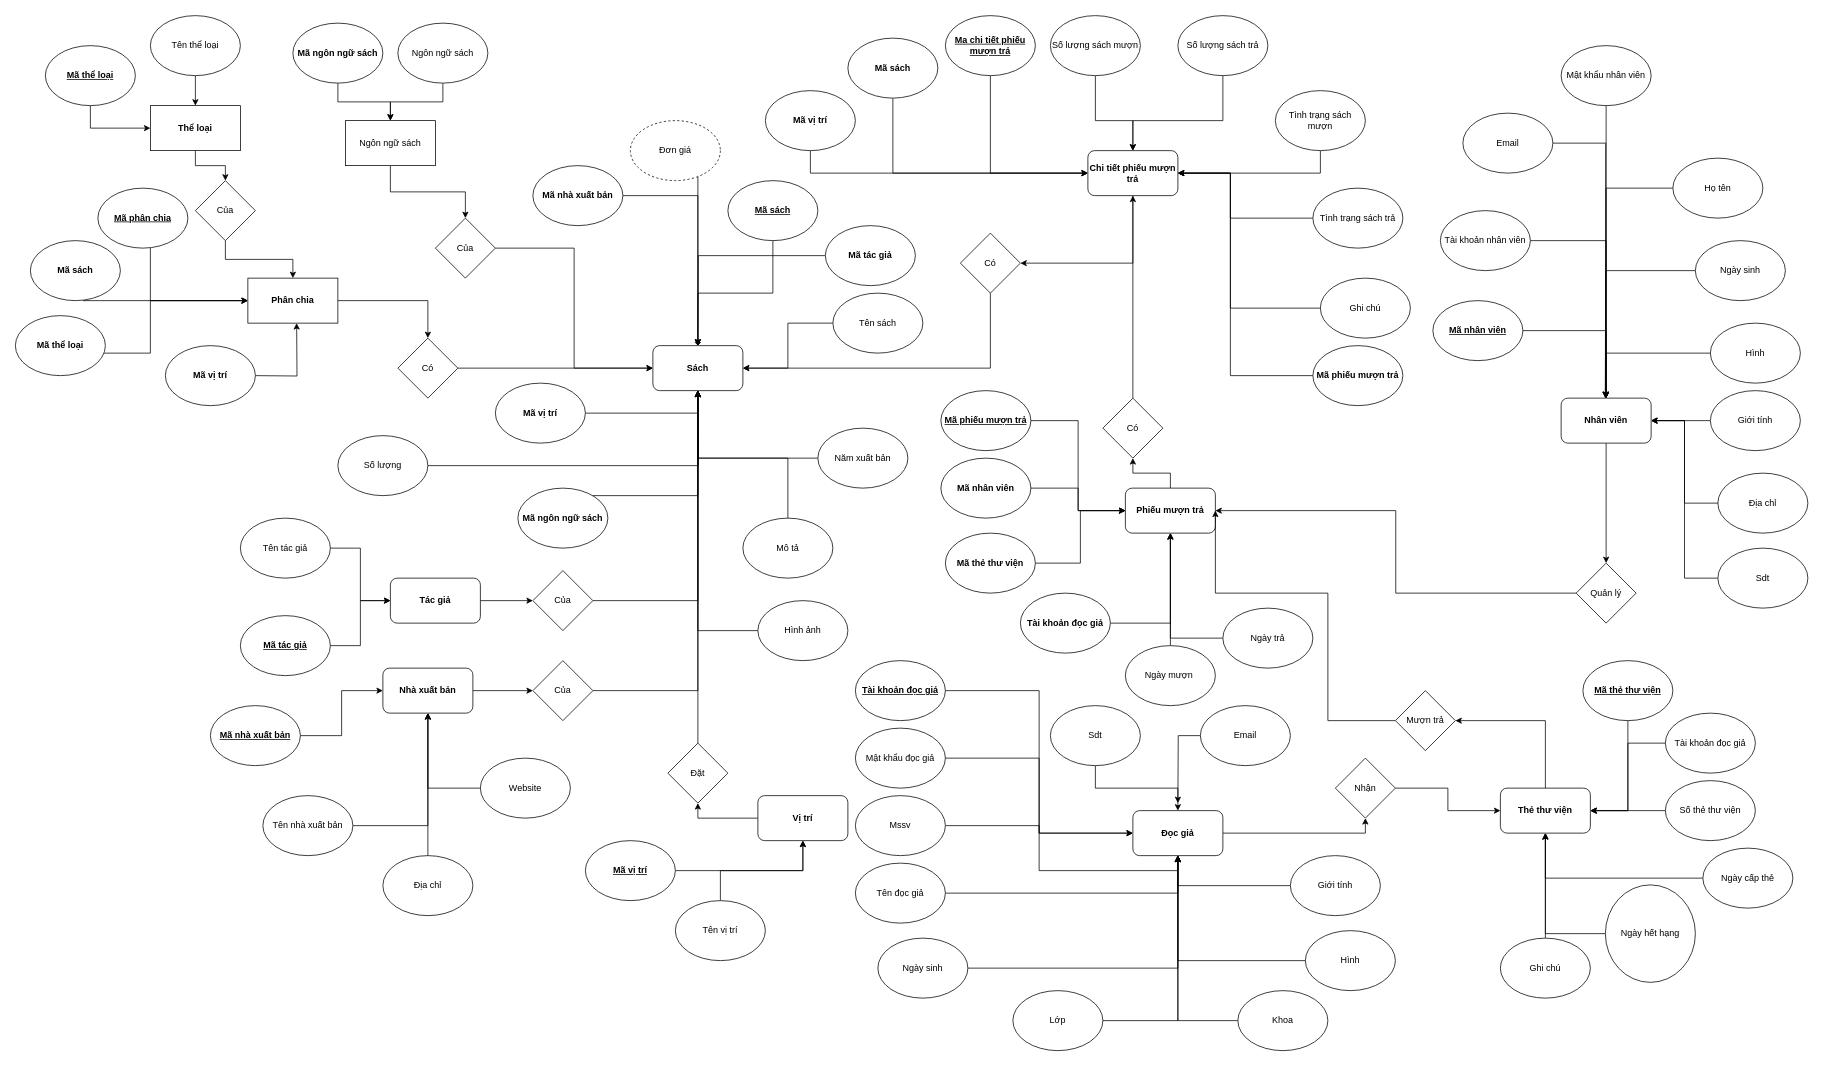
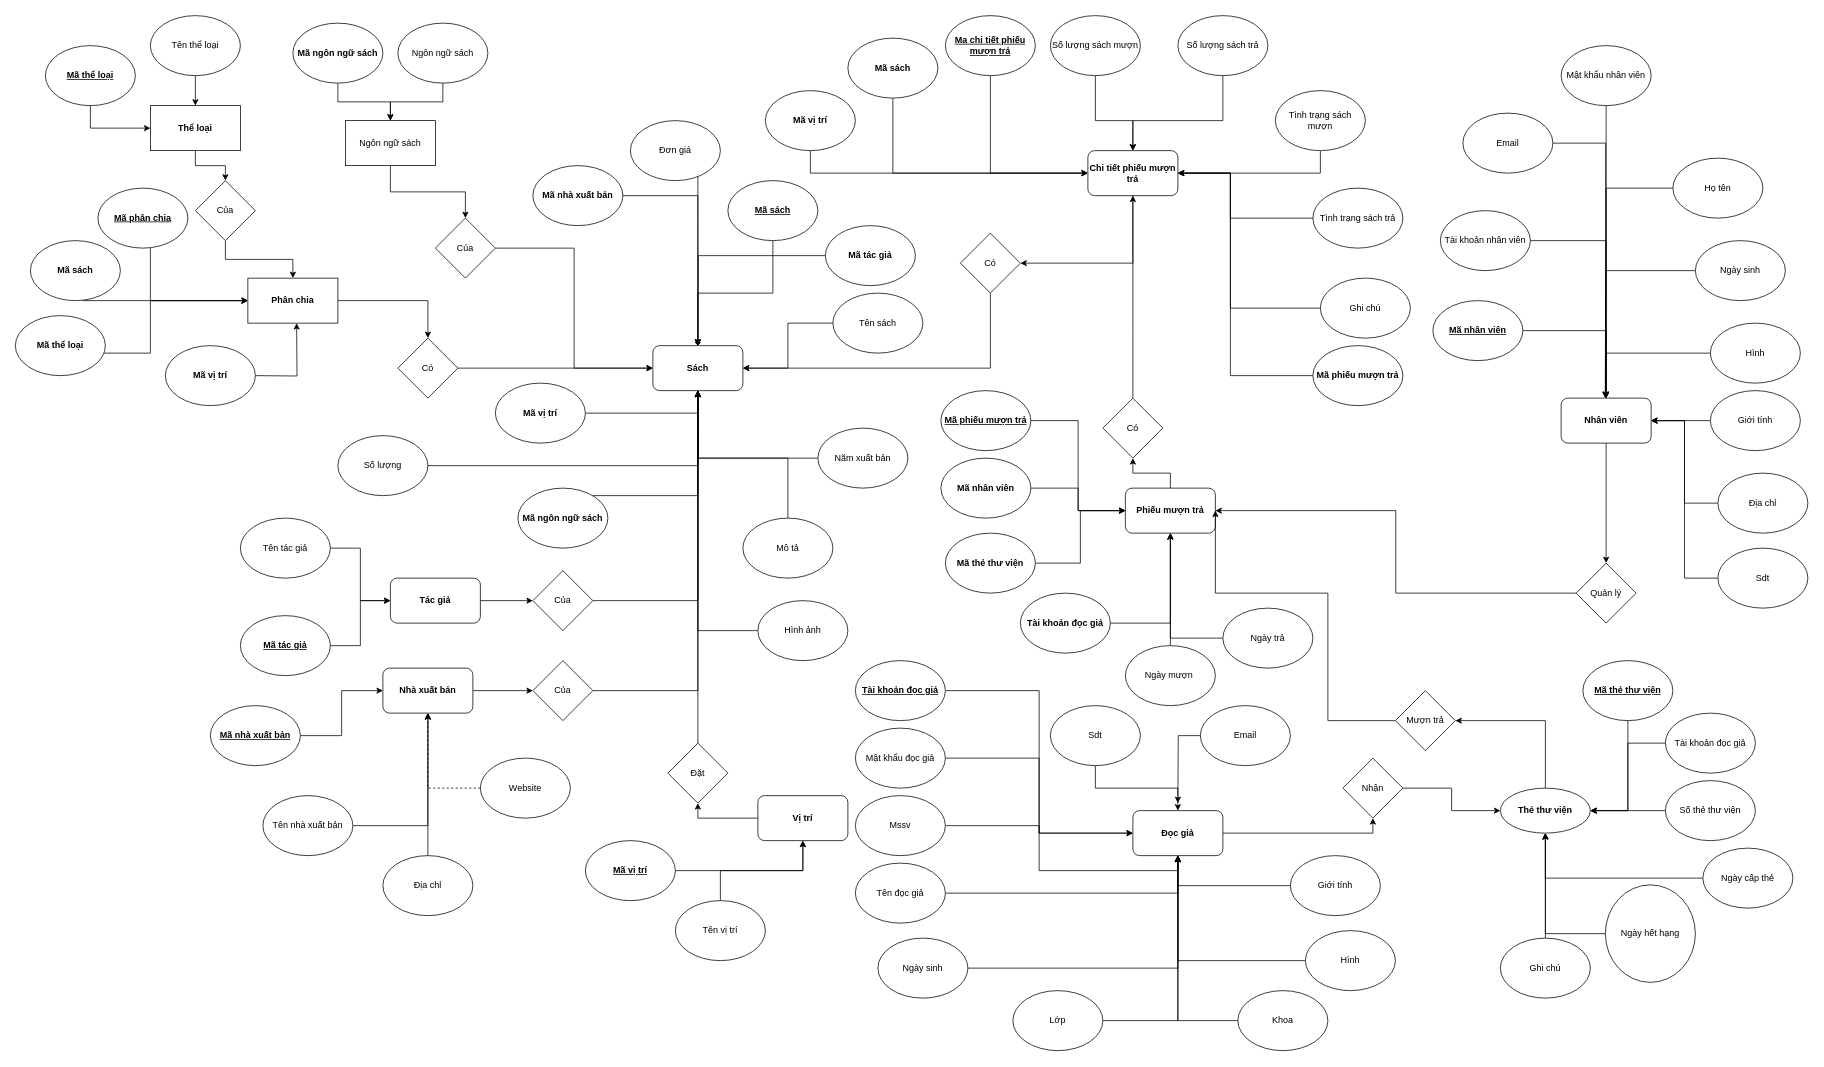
(675, 150) -> (675, 150)
(454, 788) -> (454, 788)
(1365, 788) -> (1373, 788)
(1545, 810) -> (1545, 810)
